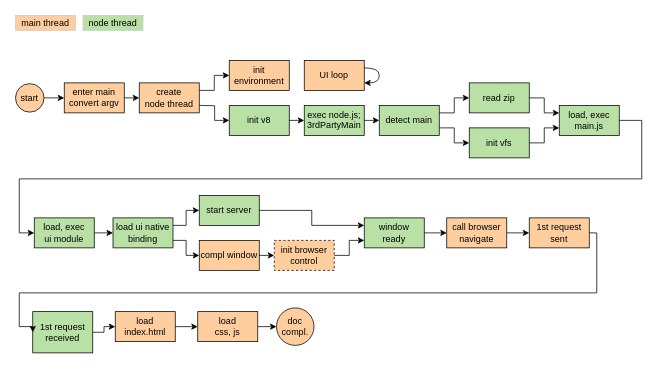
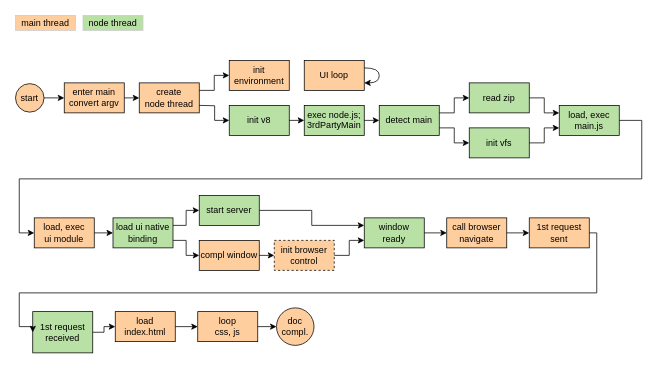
(64, 233) -> (64, 233)
(228, 327) -> (228, 327)
